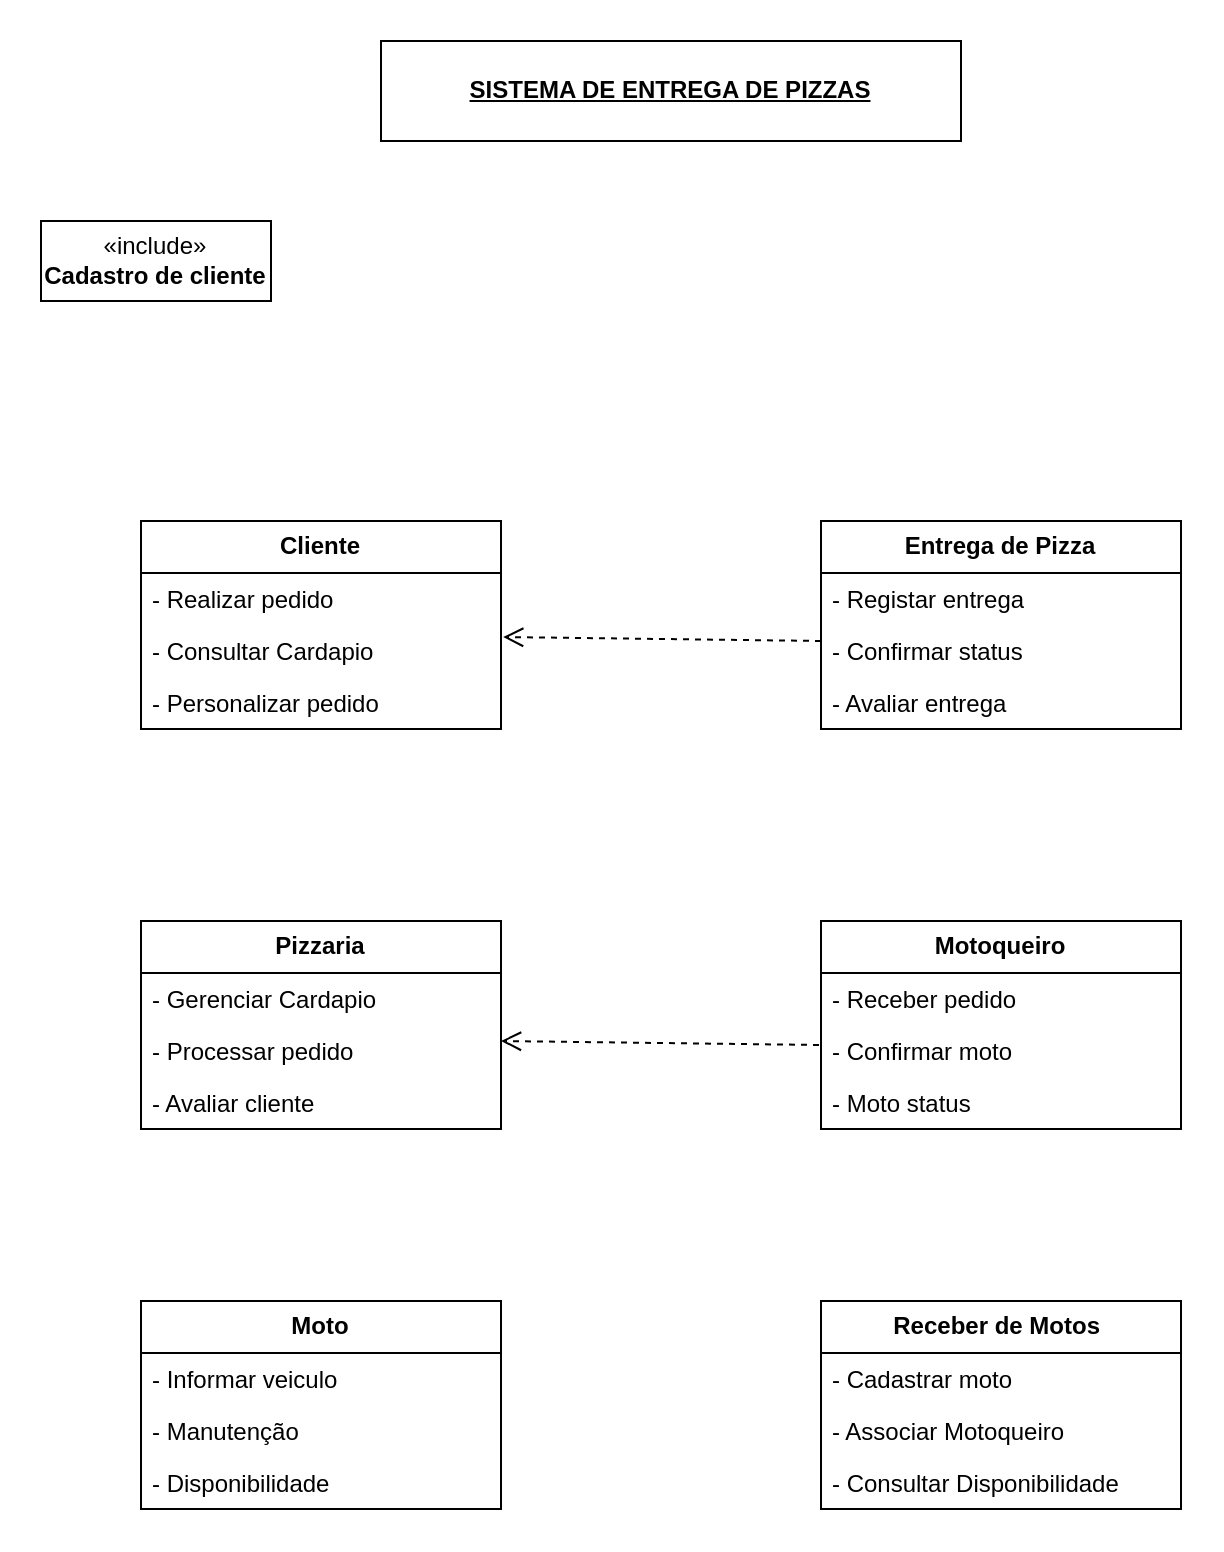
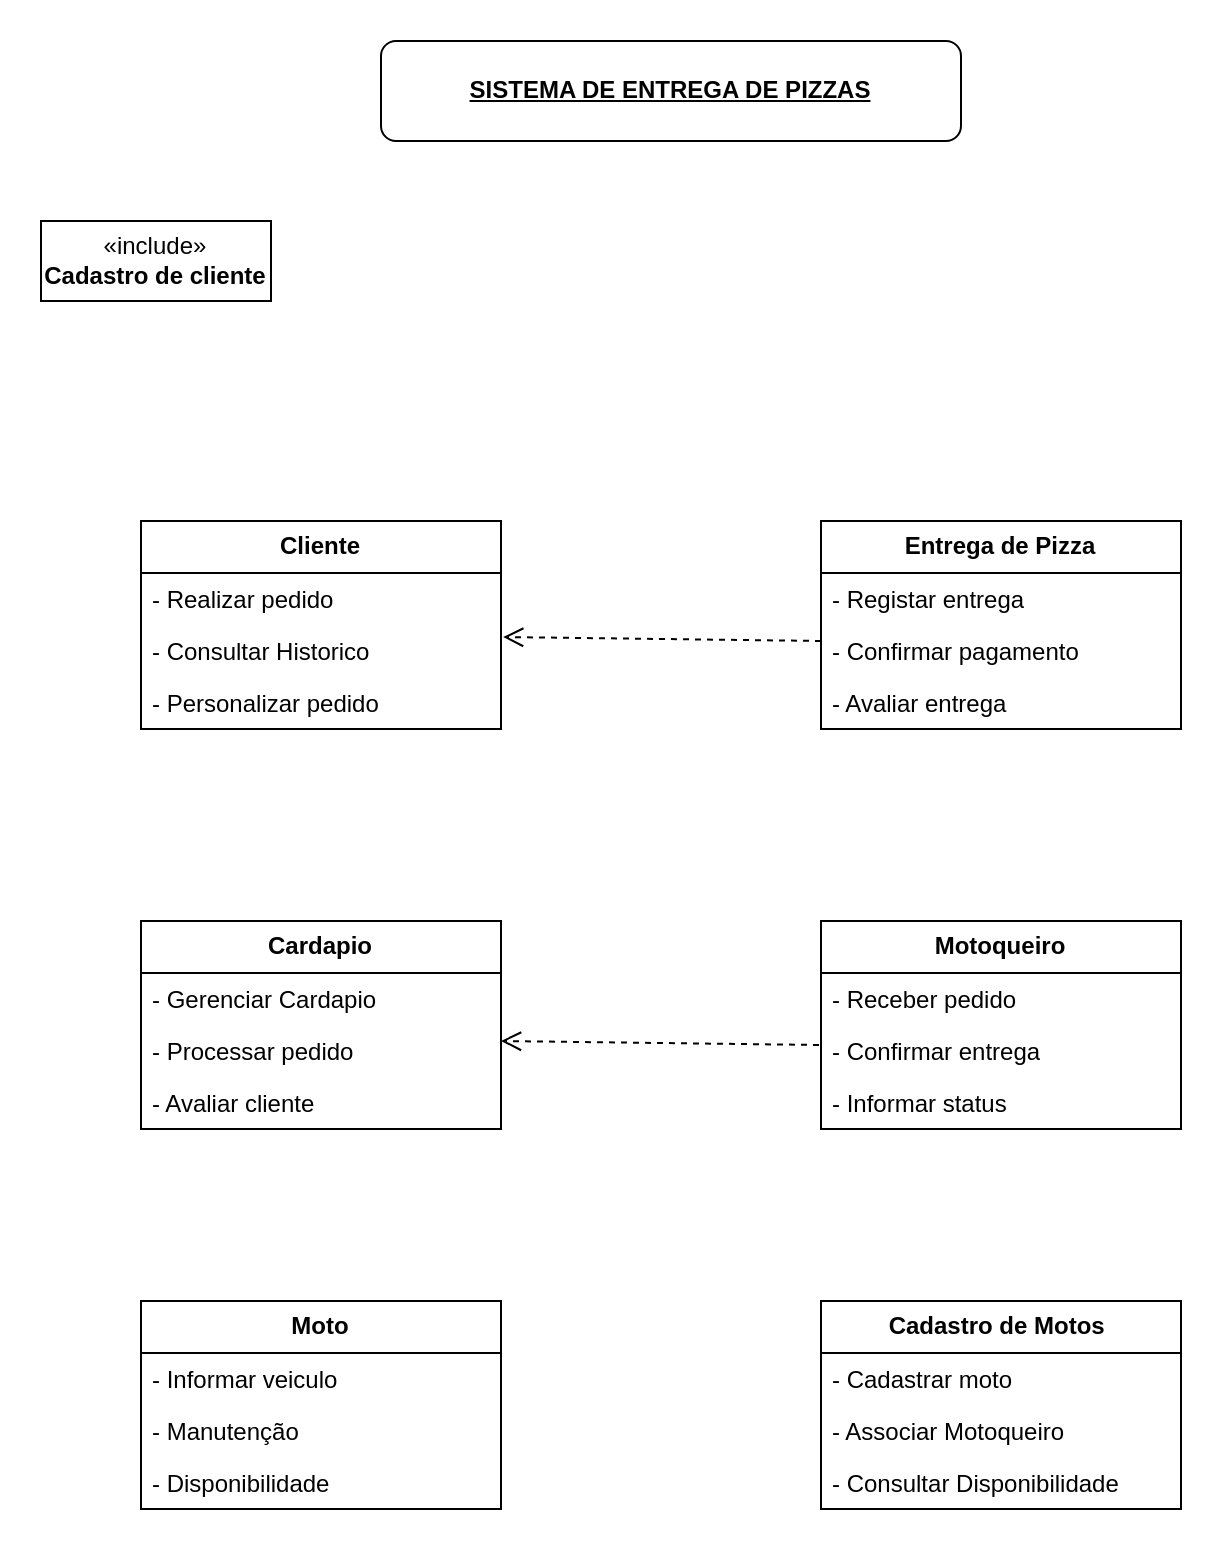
(671, 91) -> (671, 91)
(275, 653) -> (279, 653)
(945, 653) -> (965, 653)
(321, 947) -> (321, 947)
(931, 1053) -> (951, 1053)
(914, 1105) -> (941, 1105)
(1001, 1327) -> (1001, 1327)
